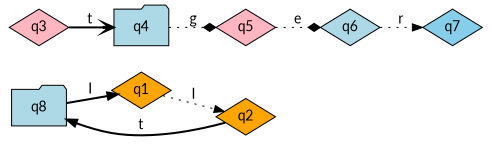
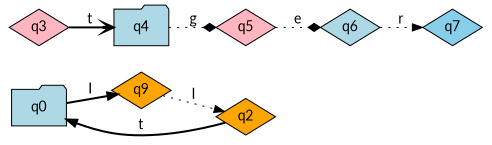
(141, 90) -> (141, 90)
(39, 108) -> (39, 108)
